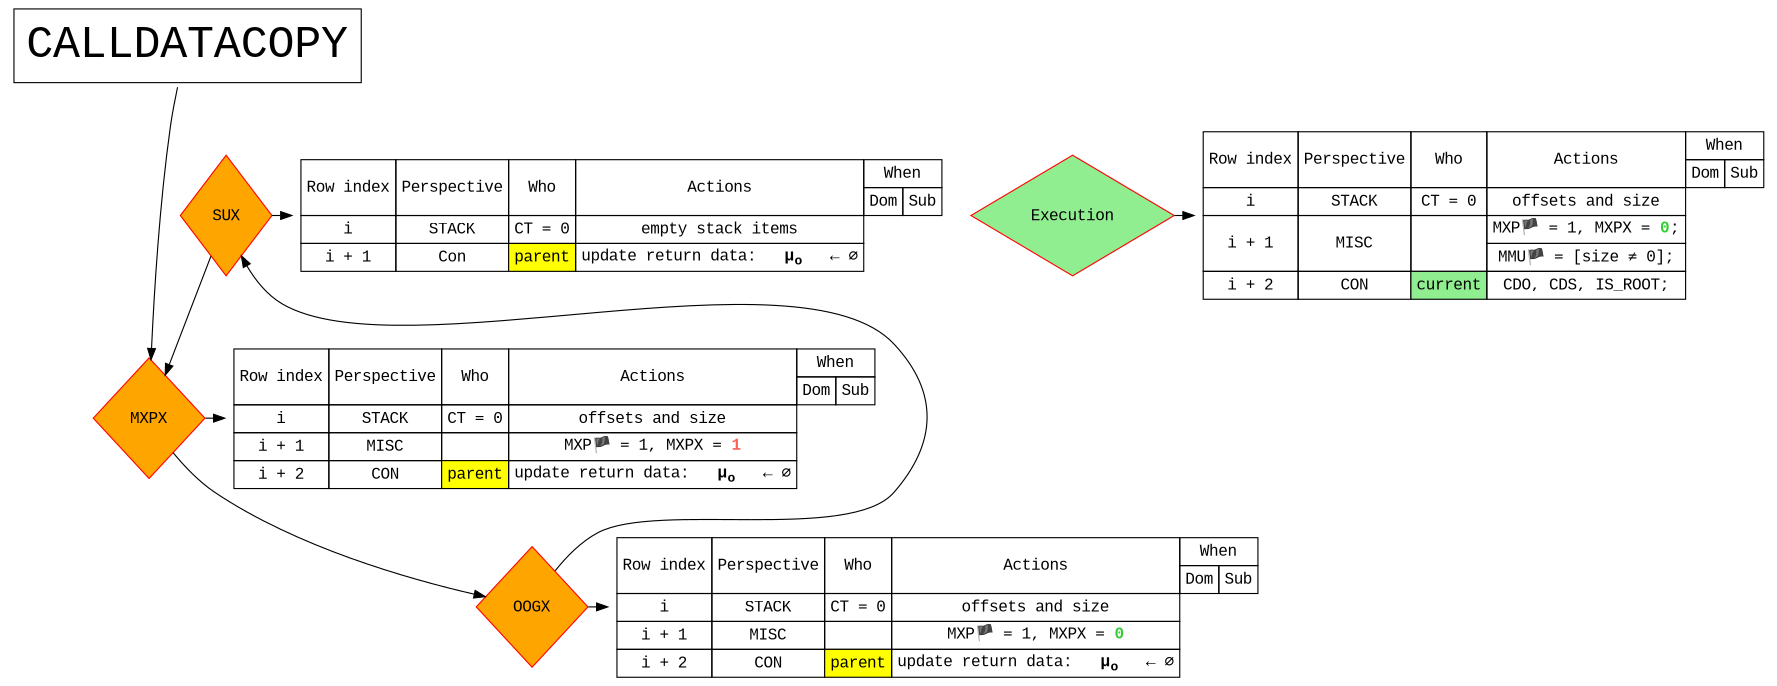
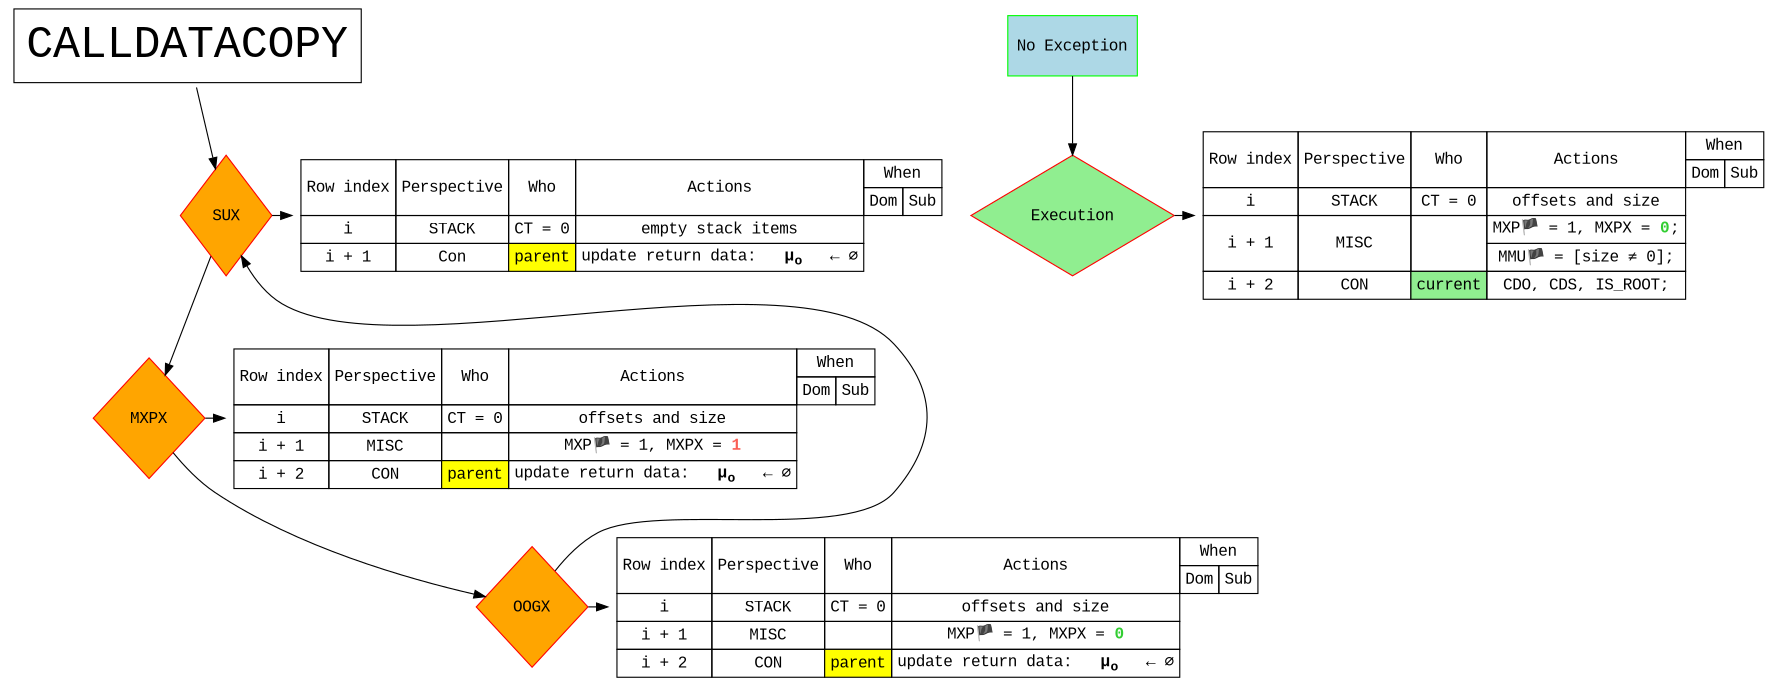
none -> (1073, 46)
(160, 217) -> (205, 123)
